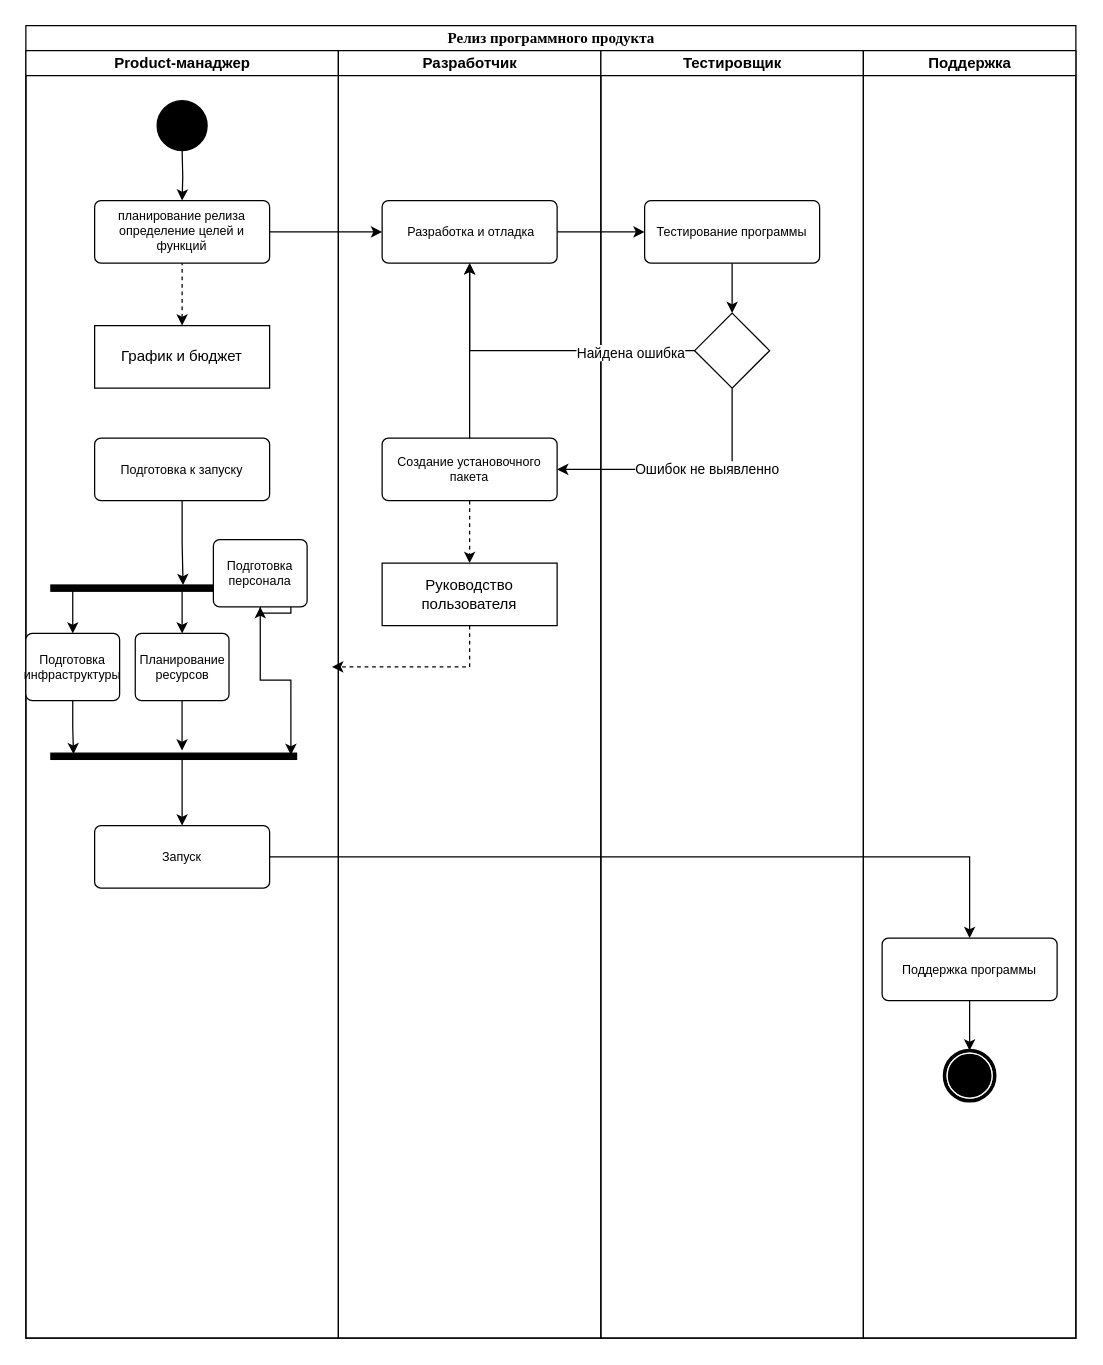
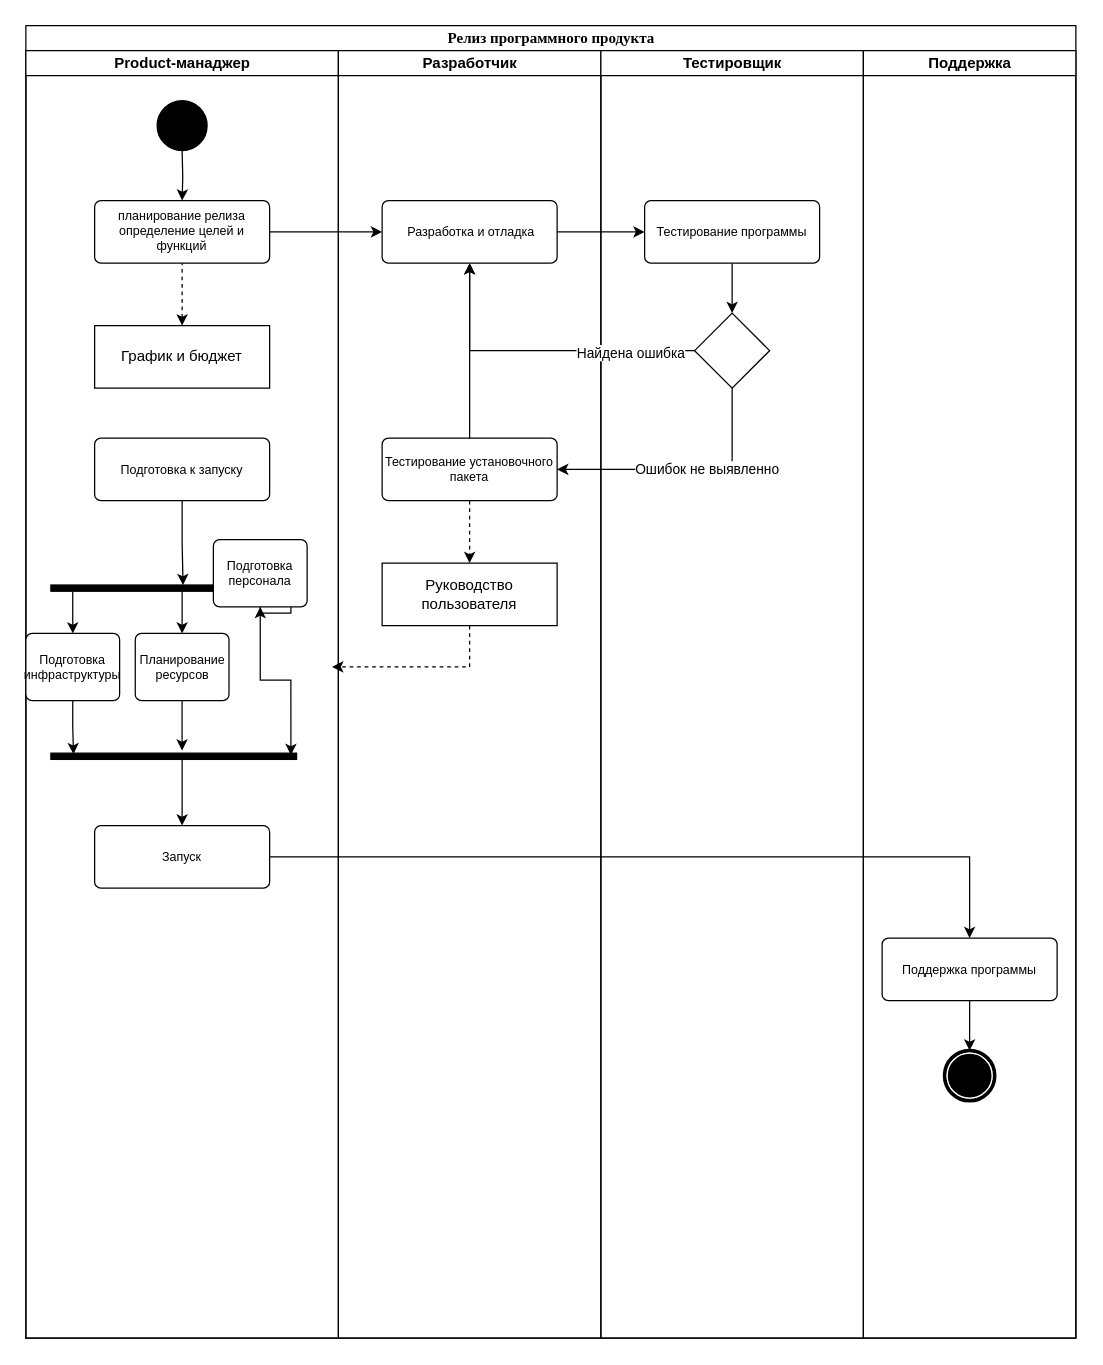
(469, 469) -> (469, 469)
